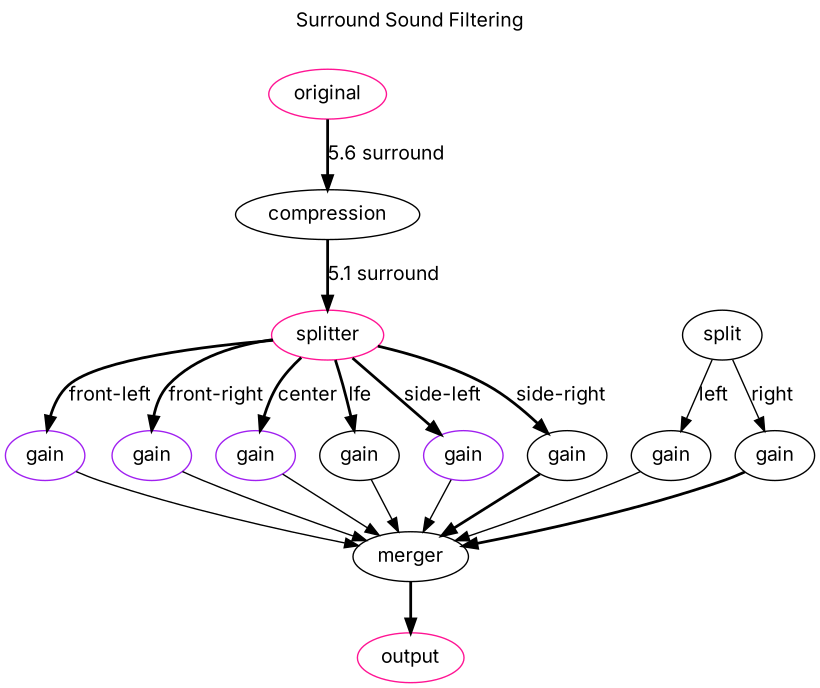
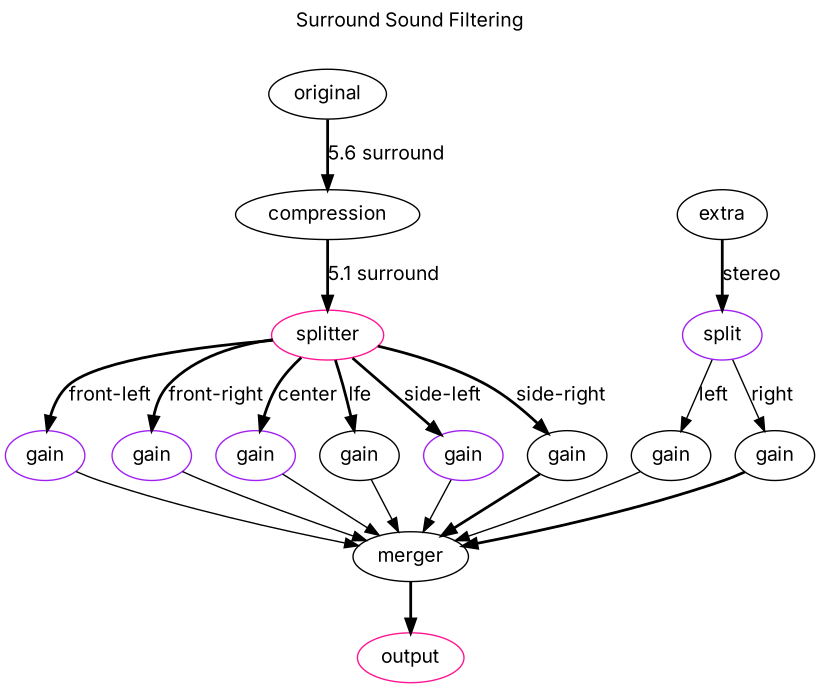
(328, 94) -> (328, 94)
none -> (722, 215)
(722, 335) -> (722, 335)
